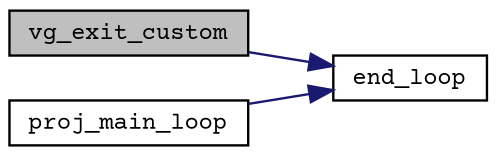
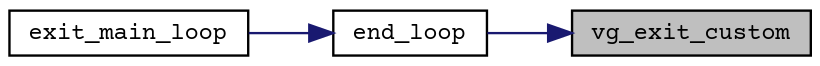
(279, 57) -> (517, 33)
(129, 123) -> (129, 33)
